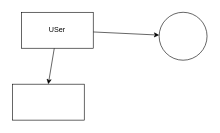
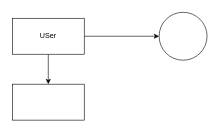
(57, 30) -> (48, 36)
